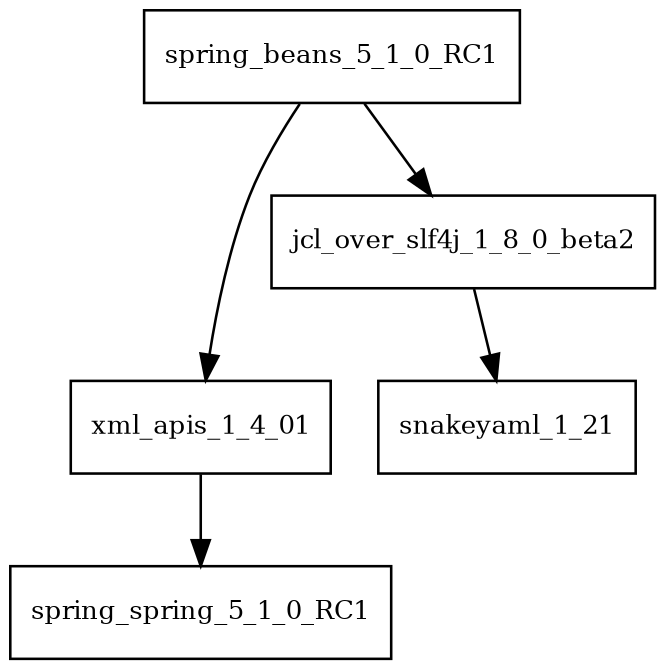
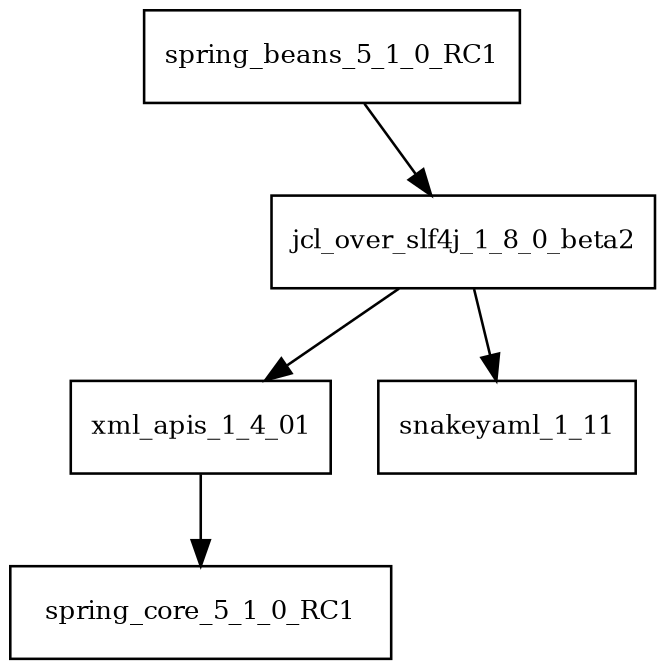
(240, 224) -> (343, 327)
(507, 427) -> (507, 427)
(201, 613) -> (201, 613)
